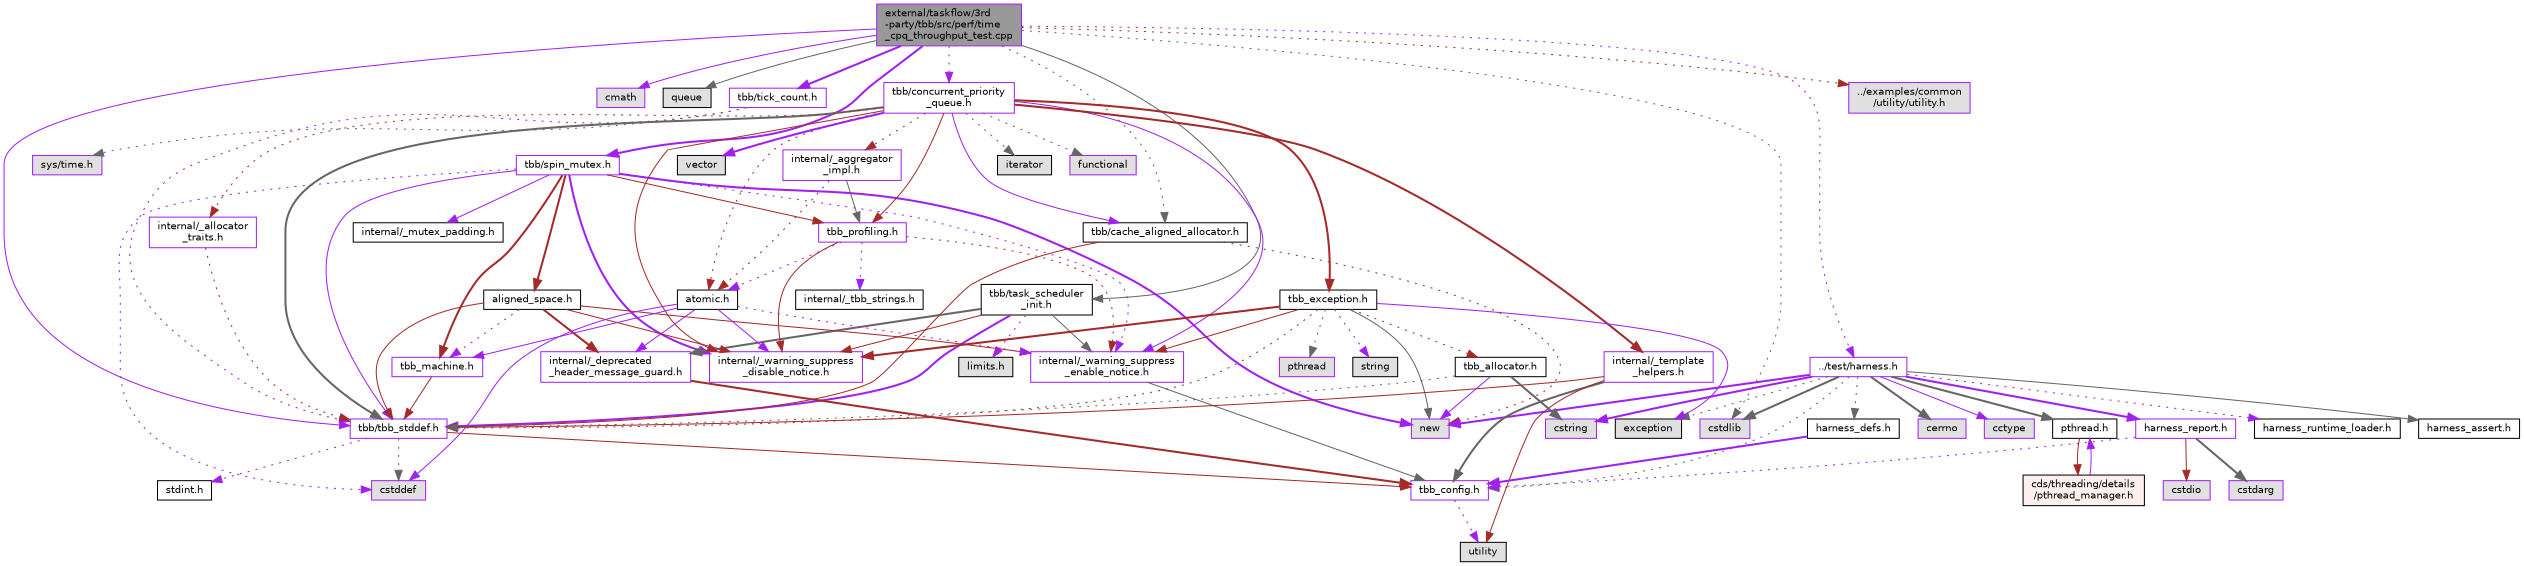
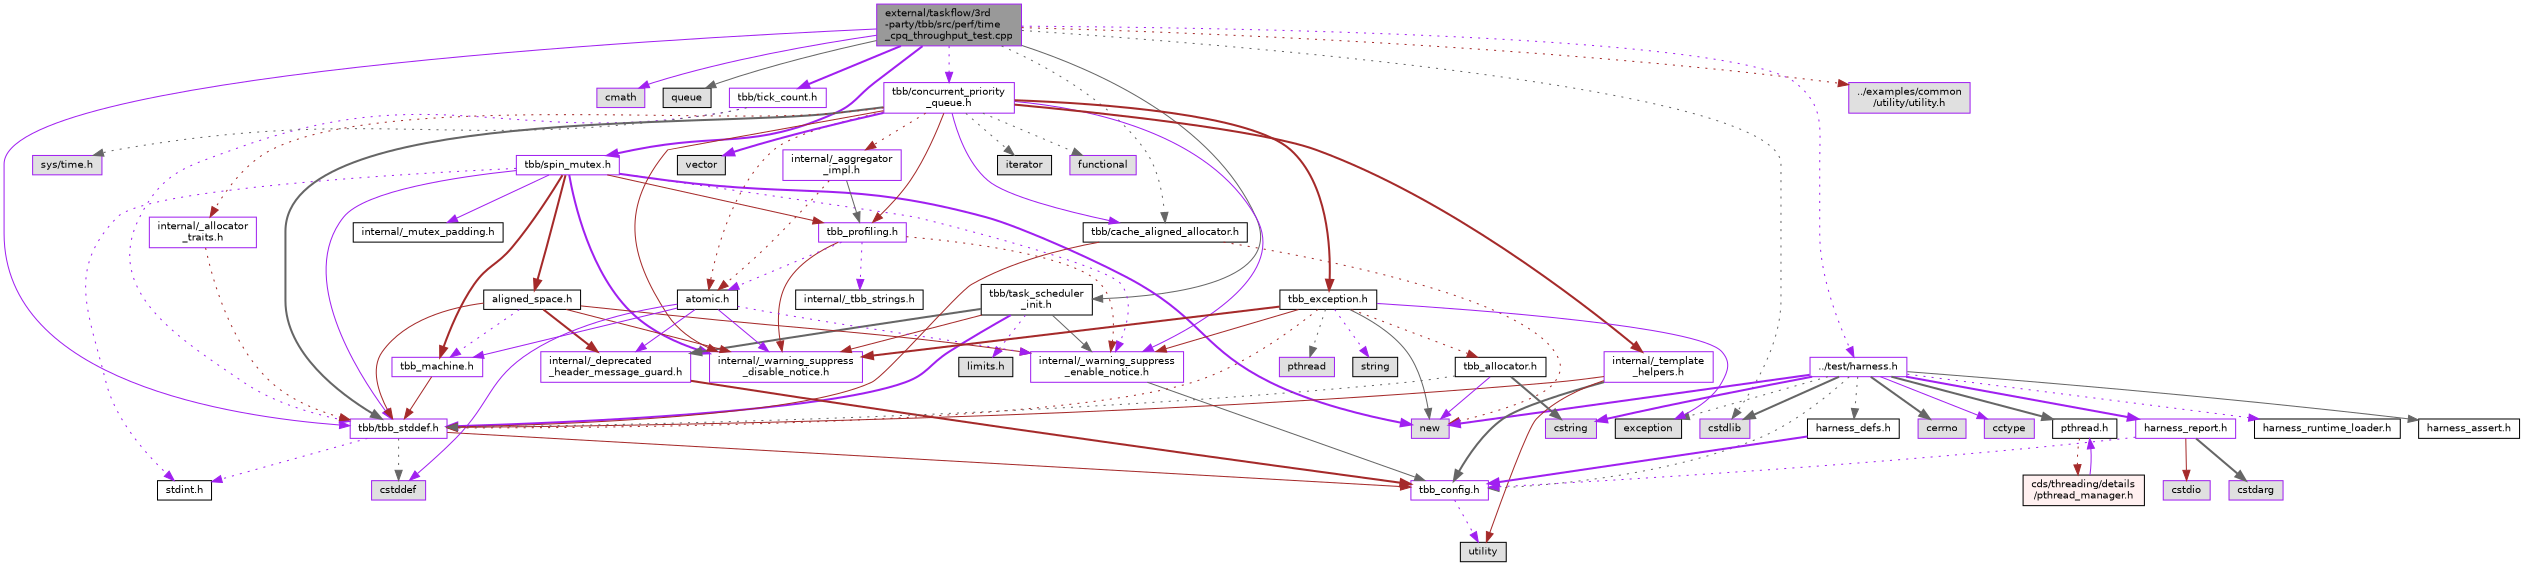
(121, 247) -> (172, 199)
(2078, 451) -> (2078, 451)
